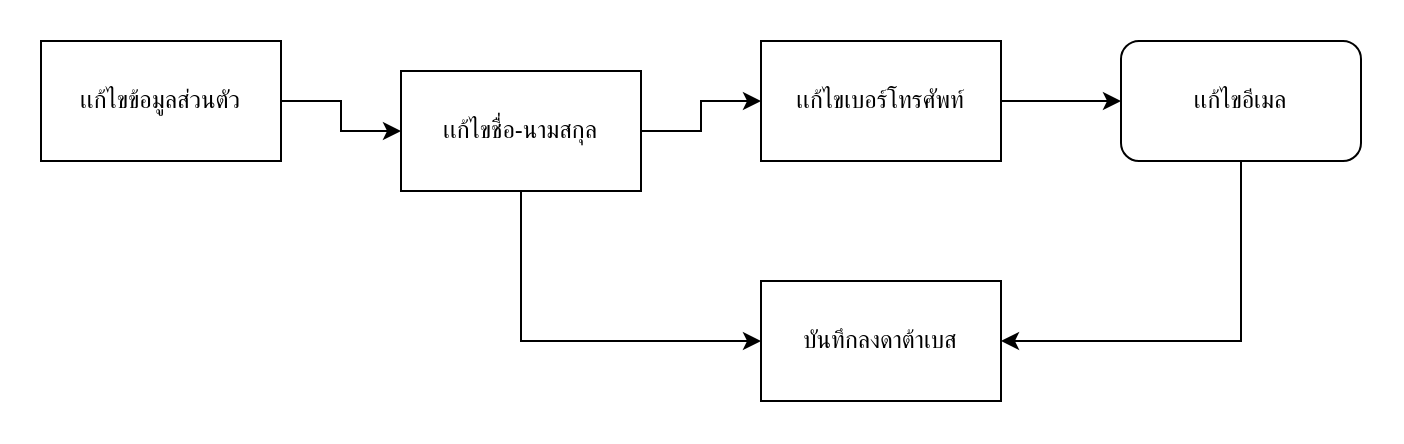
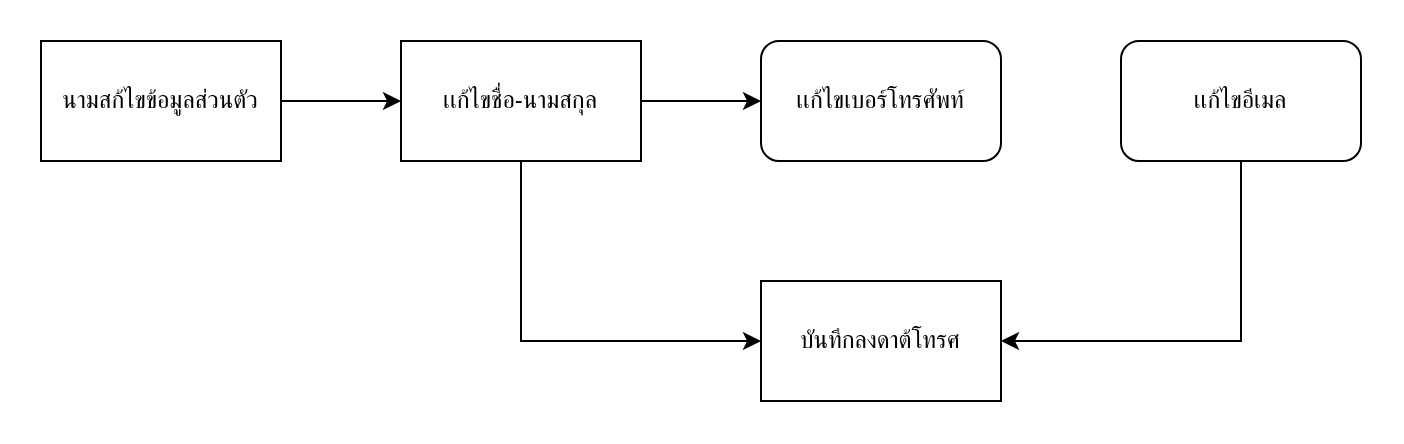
(161, 101) -> (161, 101)
(881, 101) -> (881, 101)
(1054, 101) -> none
(521, 131) -> (521, 101)
(881, 341) -> (881, 341)
